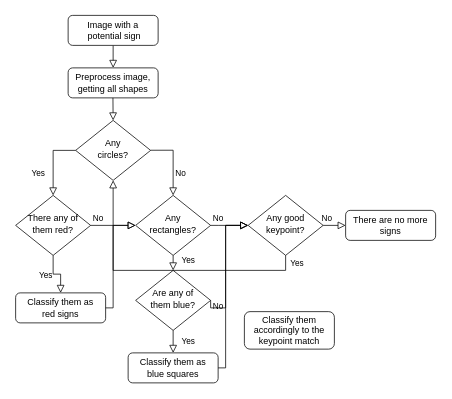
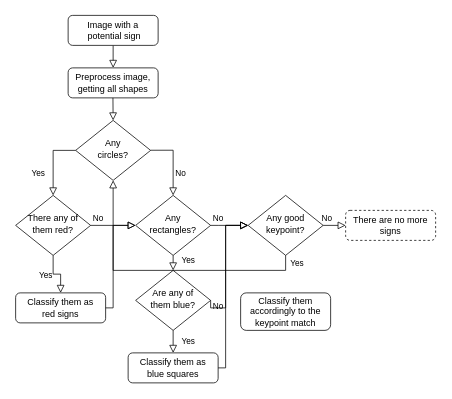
(390, 225) -> (390, 225)
(289, 330) -> (285, 312)
